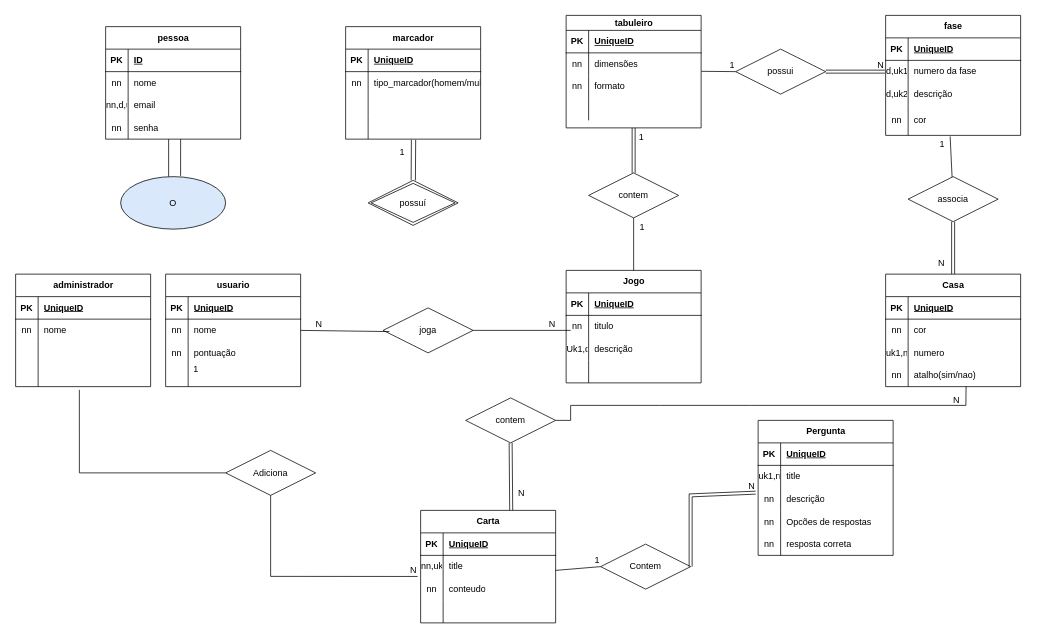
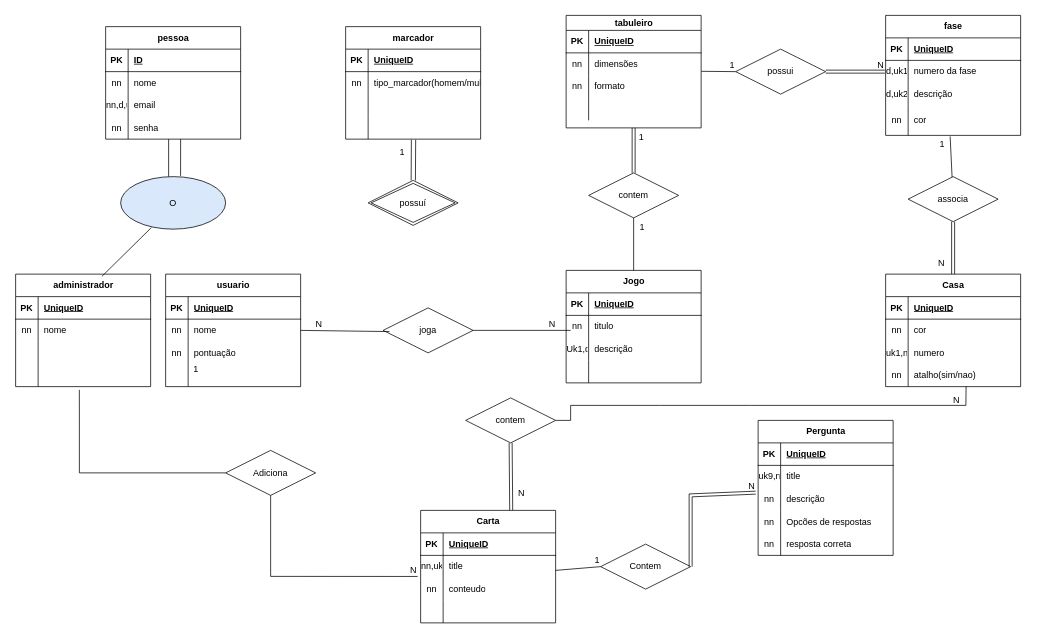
none -> (127, 252)
(769, 477) -> (769, 477)
